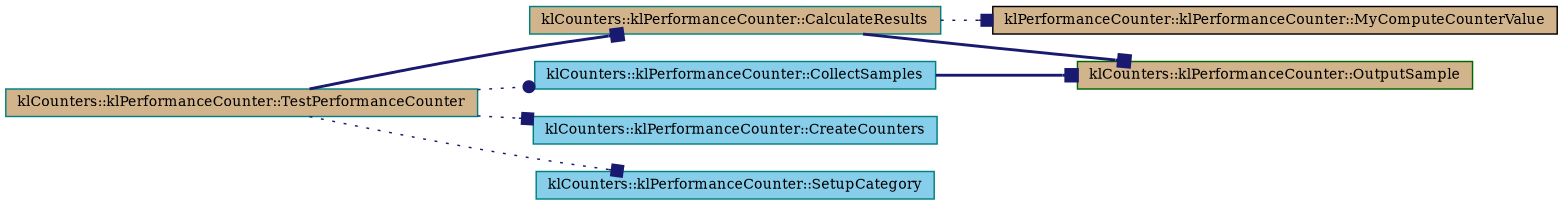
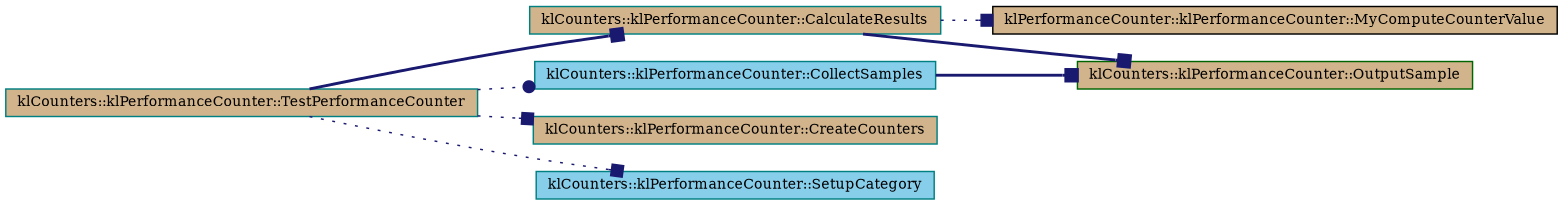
(735, 130) -> (735, 130)
